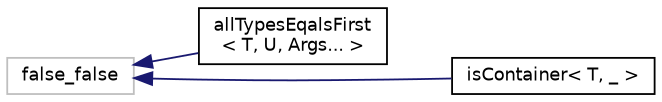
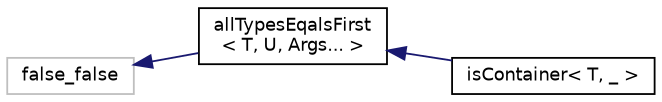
(302, 80) -> (429, 57)
